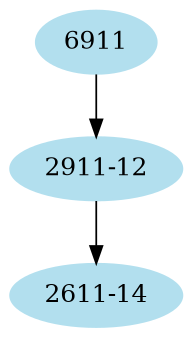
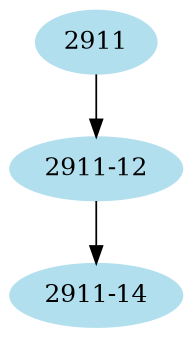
(96, 42) -> (96, 42)
(96, 295) -> (96, 295)
